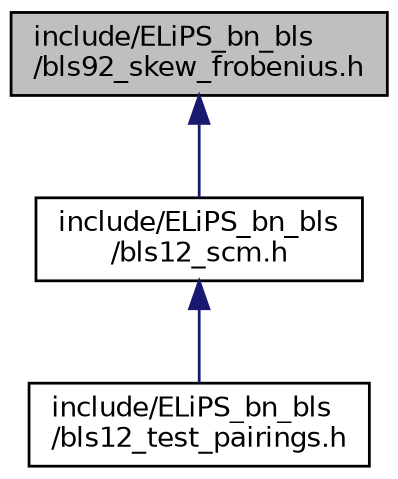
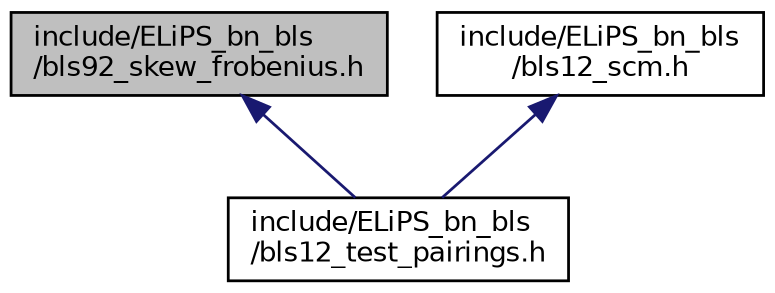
(199, 161) -> (309, 156)
